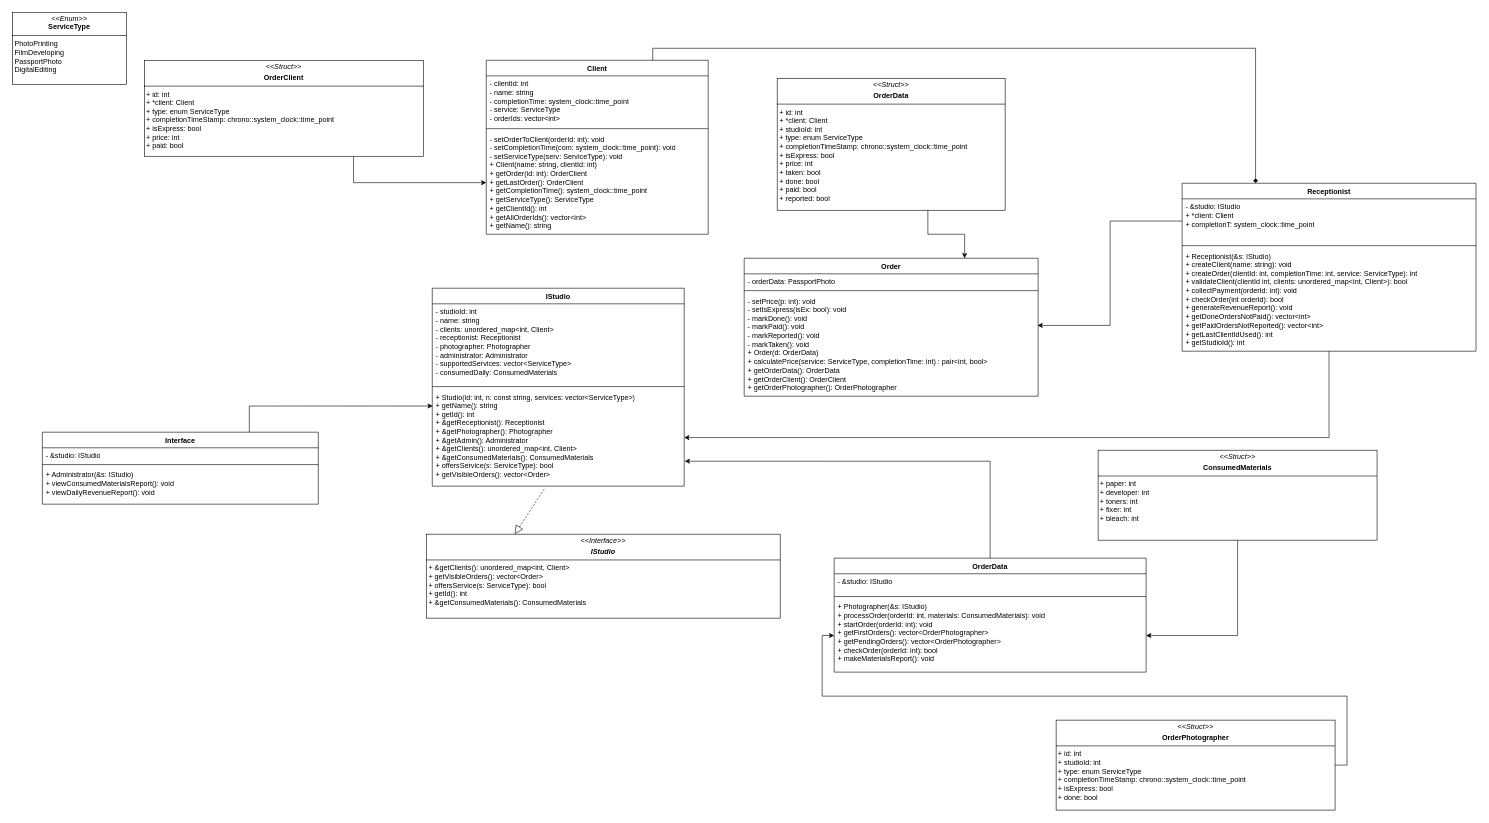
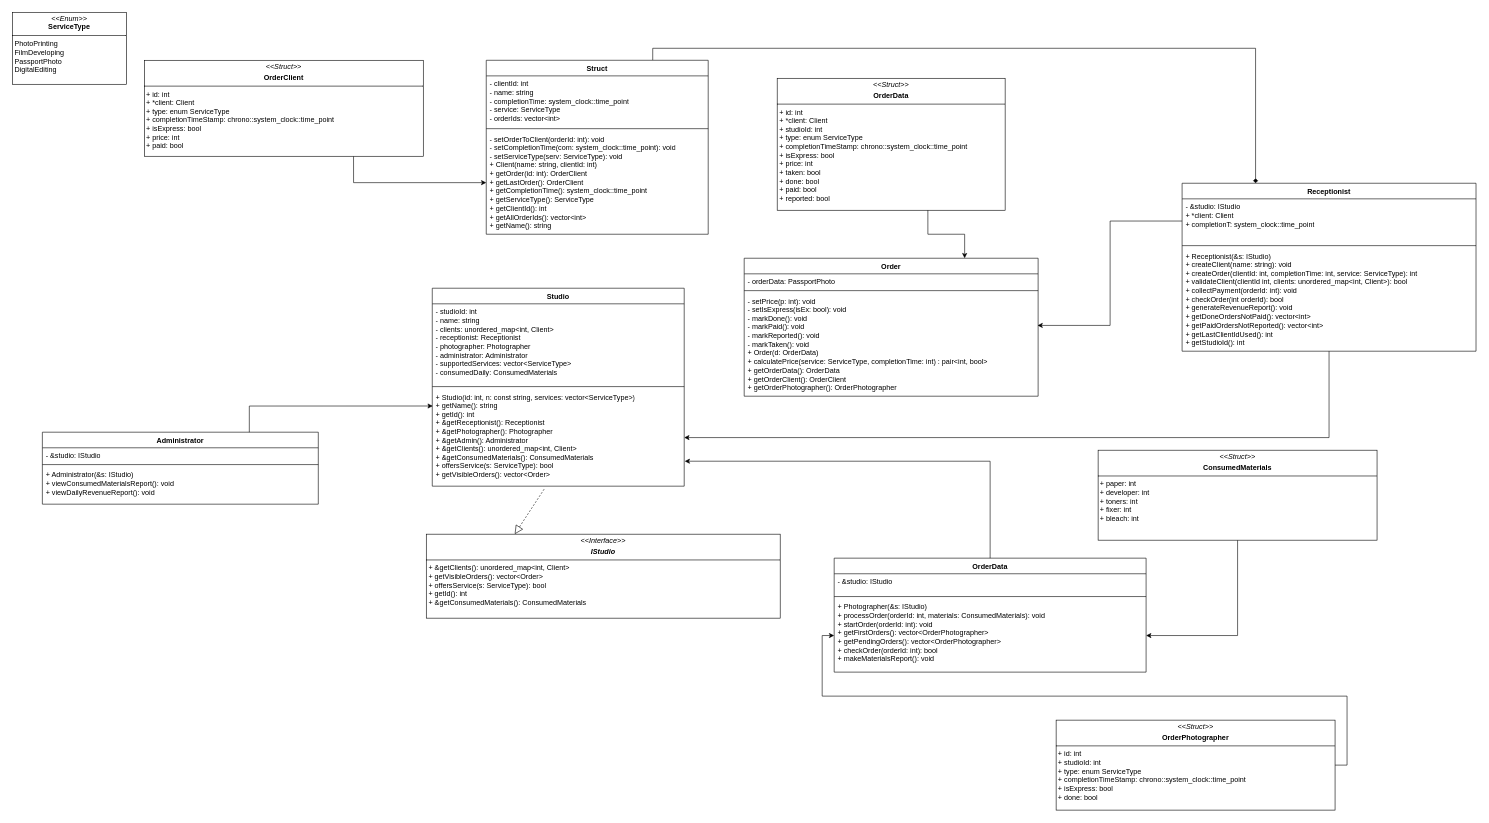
(597, 69) -> (597, 69)
(558, 297) -> (558, 297)
(180, 441) -> (180, 441)
